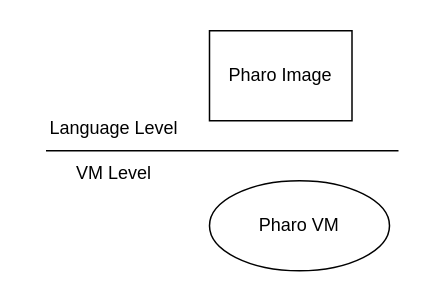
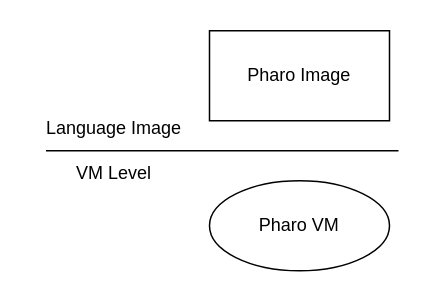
(281, 76) -> (299, 76)
(114, 128) -> (114, 128)
